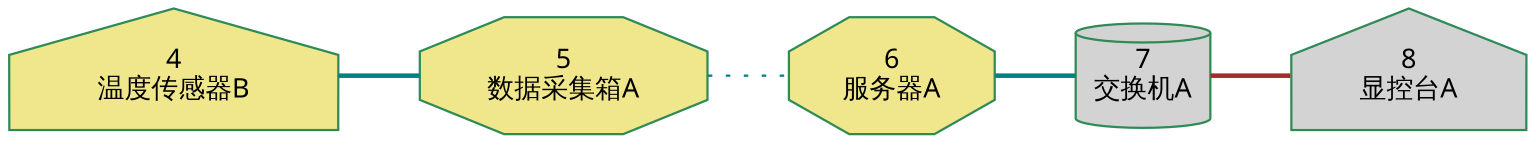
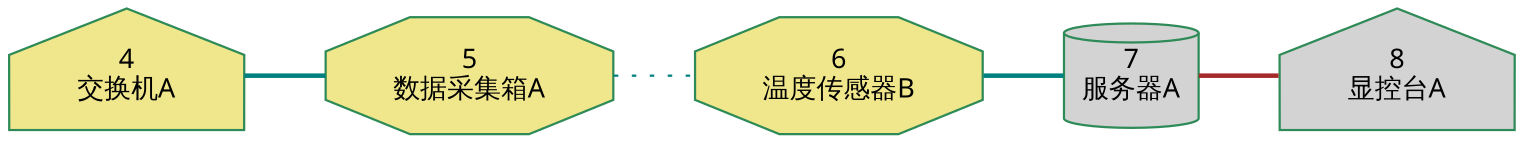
(174, 76) -> (127, 76)
(892, 76) -> (839, 76)
(1143, 76) -> (1131, 76)
